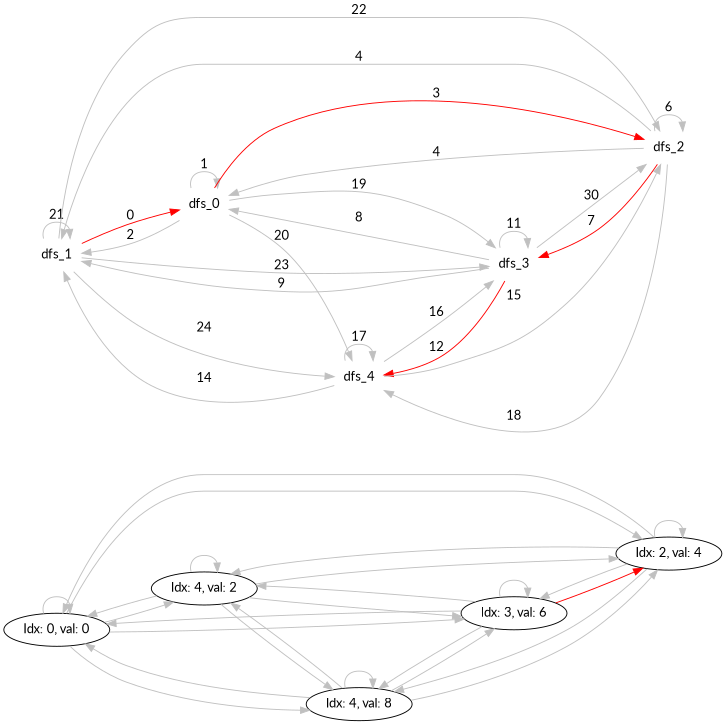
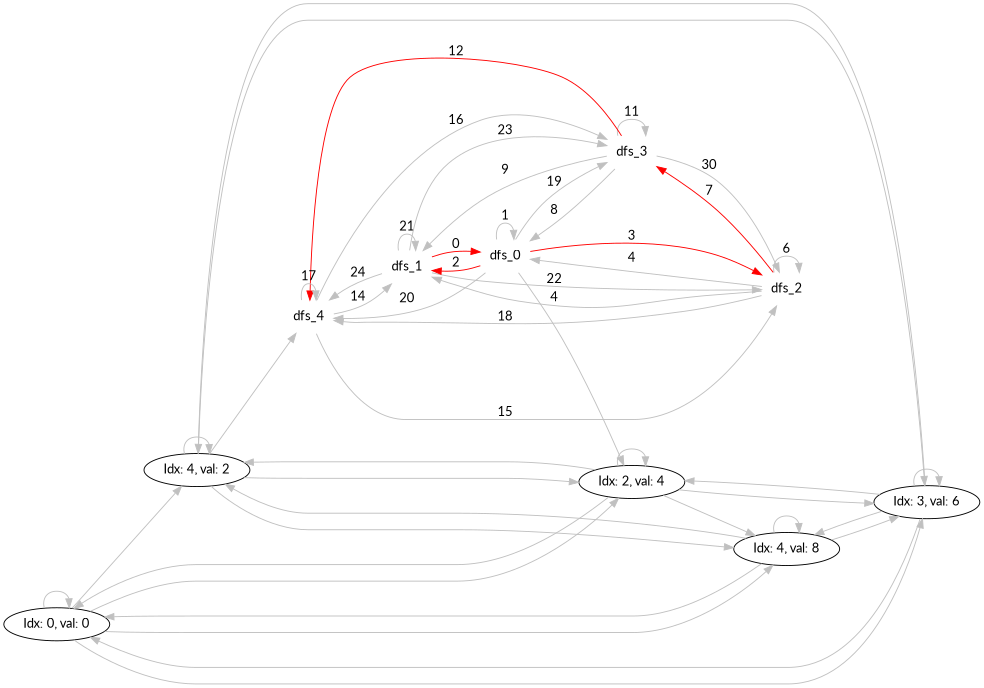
(137, 241) -> (461, 270)
(595, 588) -> (787, 486)
(126, 604) -> (250, 397)
(542, 659) -> (575, 362)
